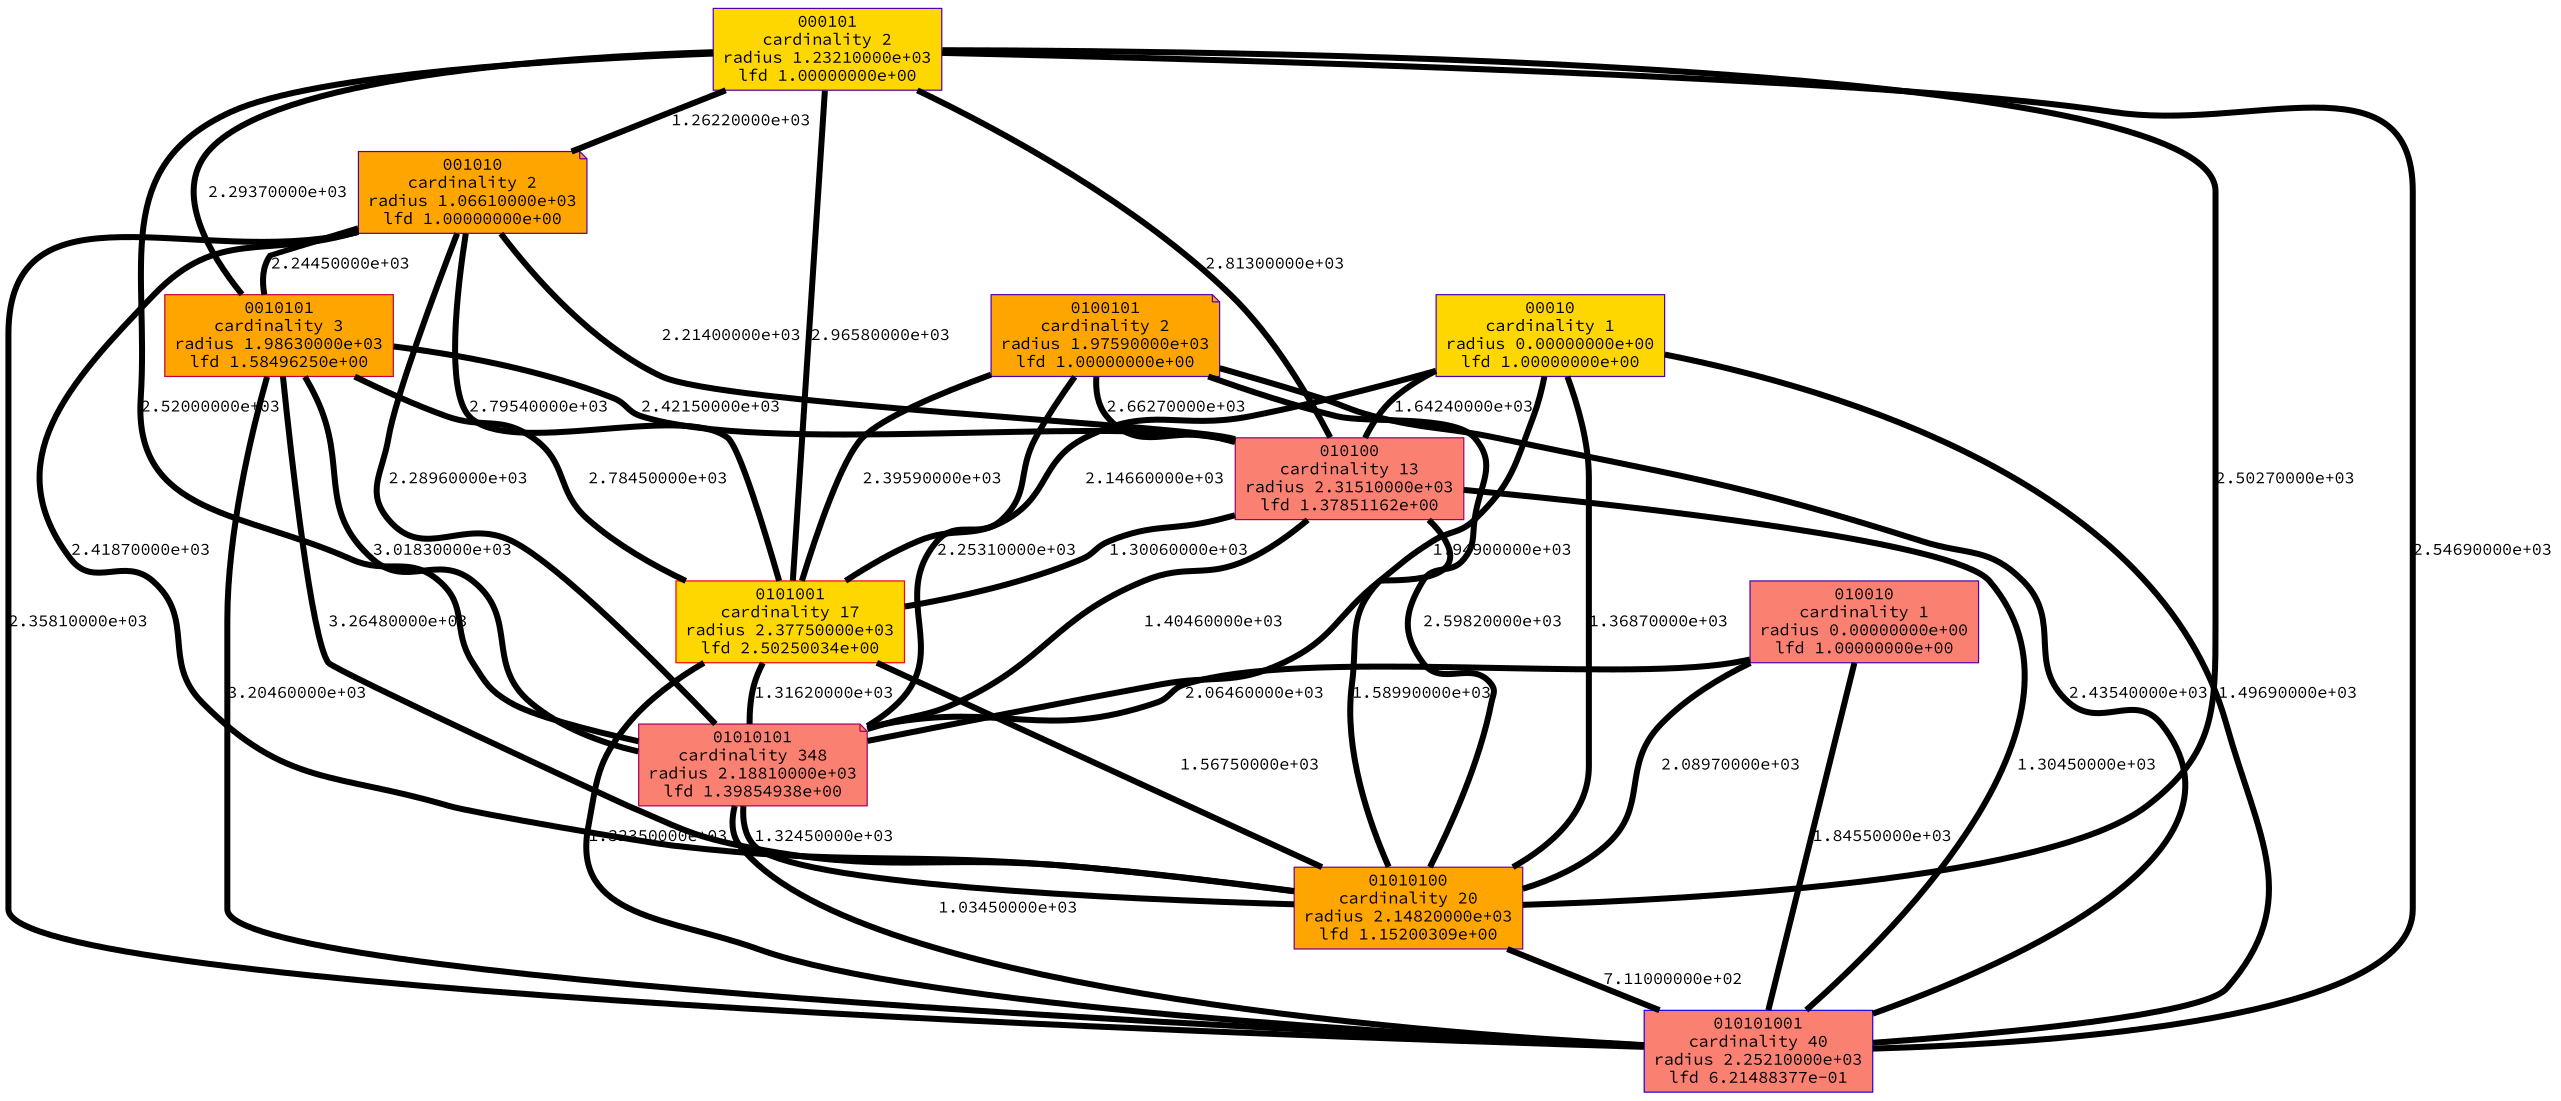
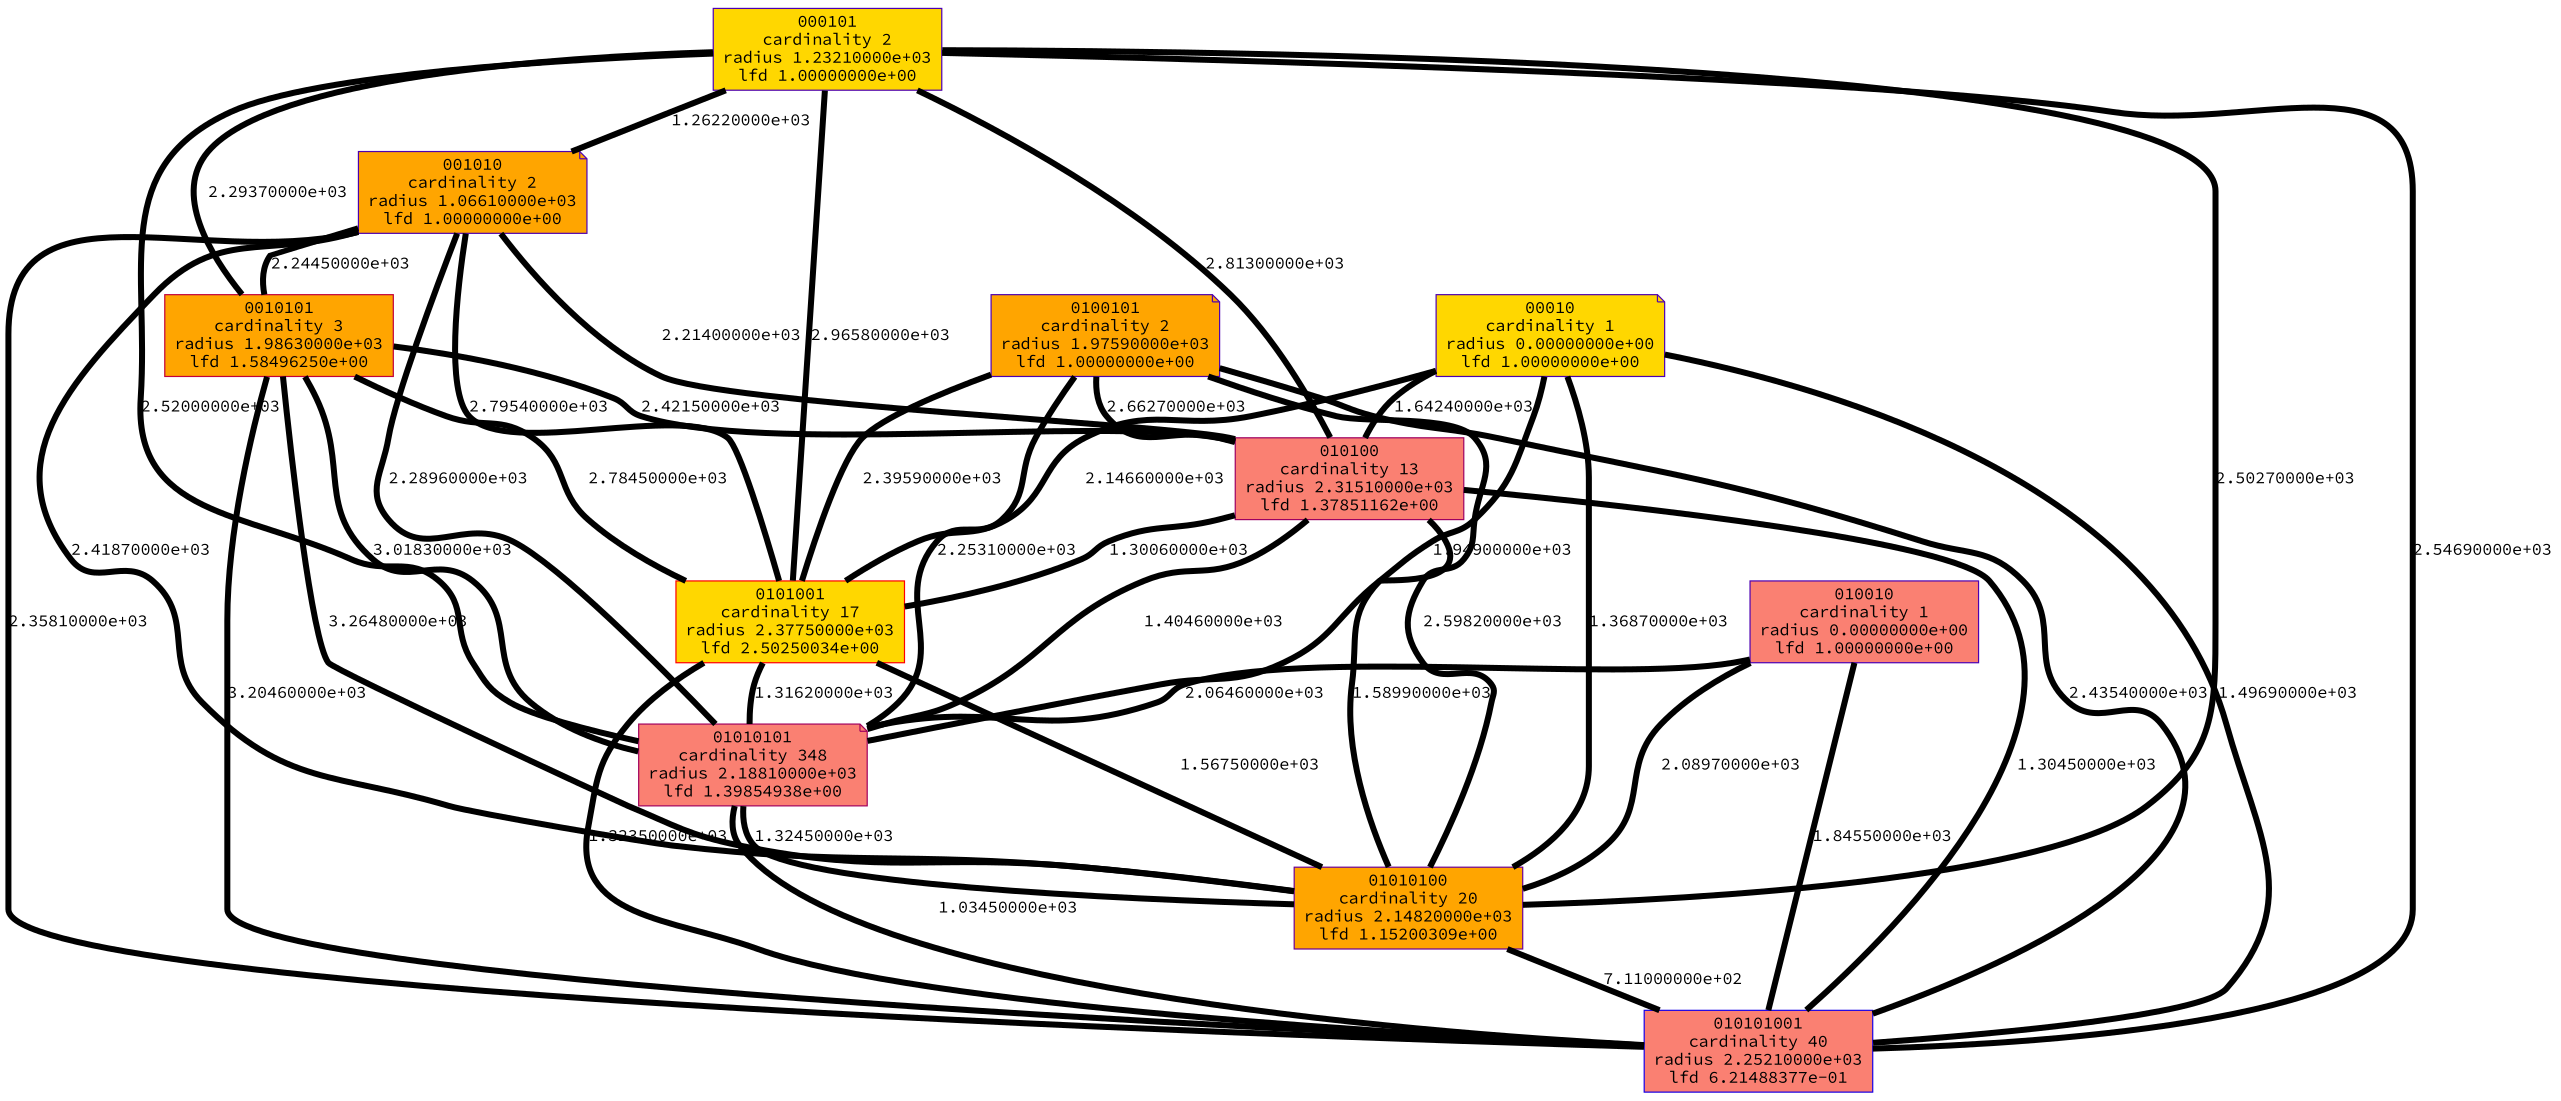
(1550, 336) -> (1550, 336)
